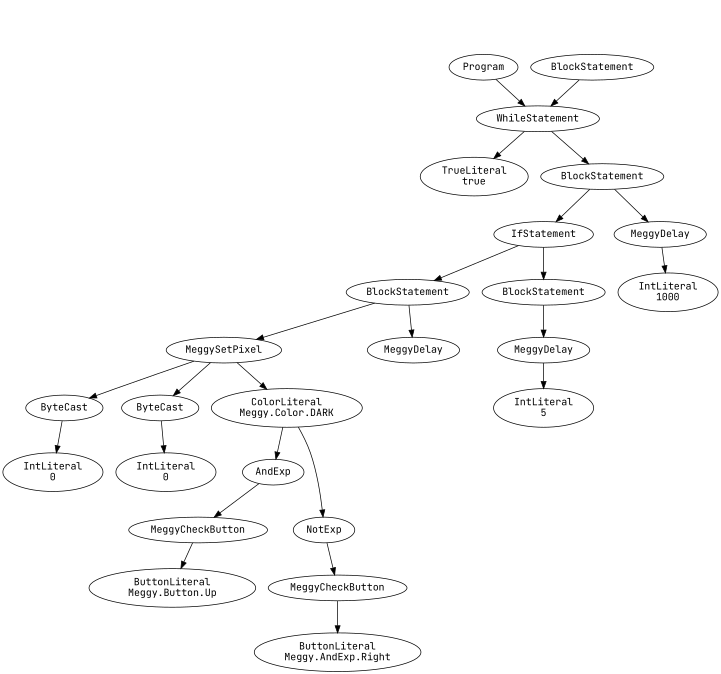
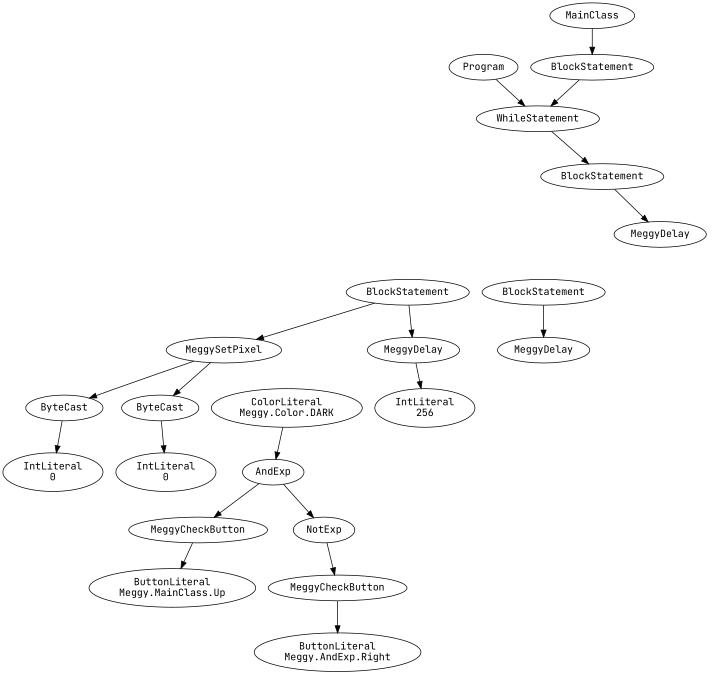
none -> (592, 16)
(474, 177) -> none
(544, 234) -> none
(668, 292) -> none
(249, 374) -> none
none -> (425, 408)
(544, 408) -> none
(315, 467) -> (296, 498)
(172, 588) -> (172, 588)
